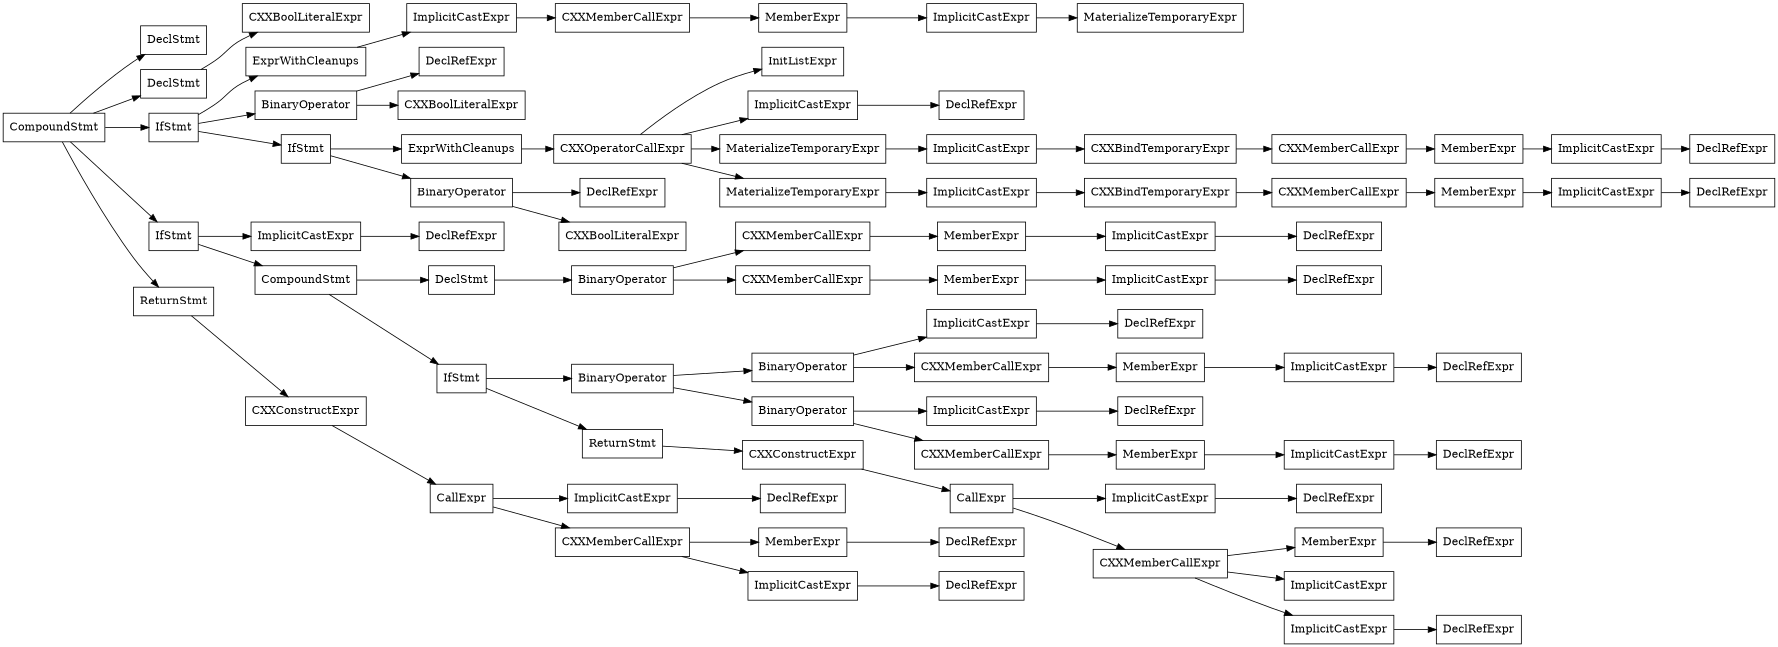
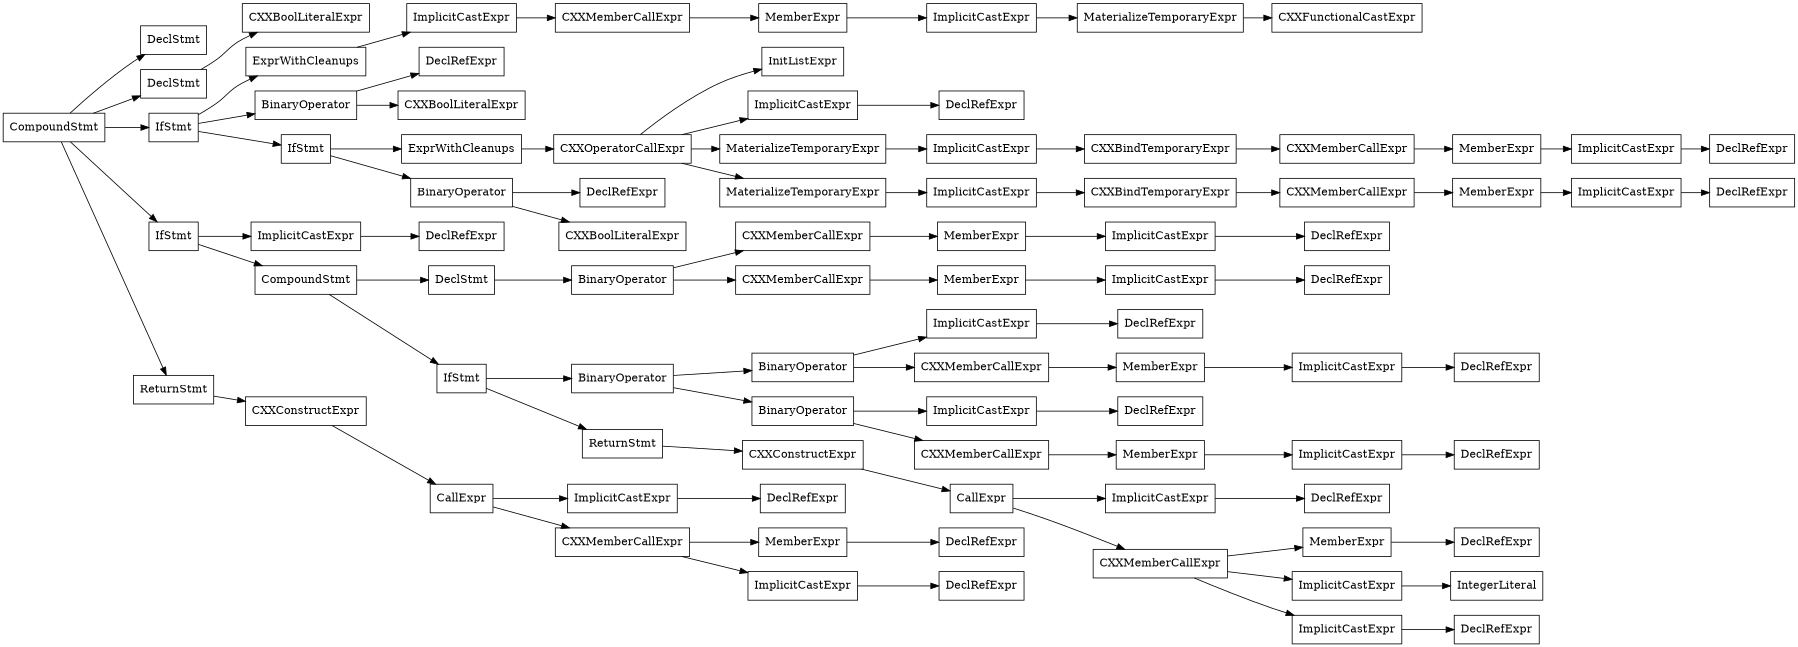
none -> (1347, 18)
none -> (1497, 586)
